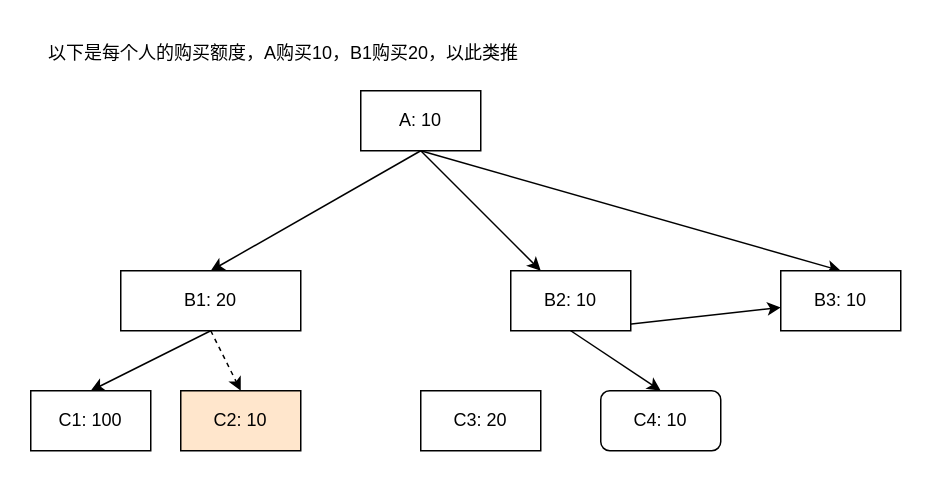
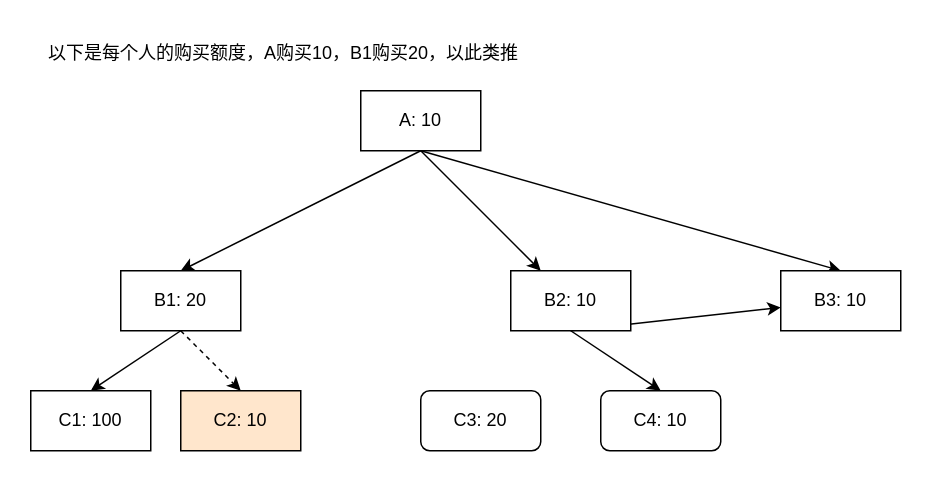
(211, 301) -> (181, 301)
(481, 421) -> (481, 421)
